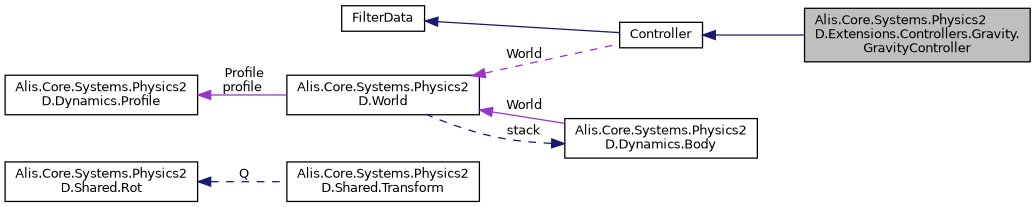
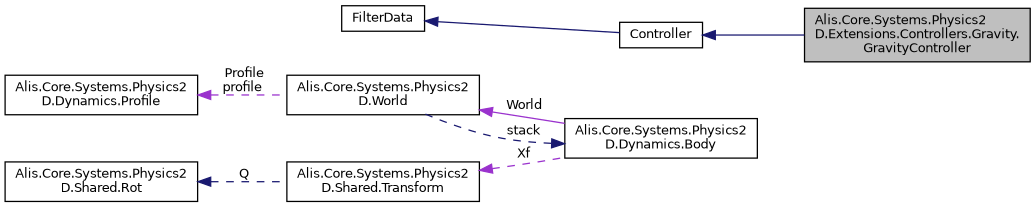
(552, 58) -> none
(249, 95) -> (249, 95)
none -> (528, 163)
